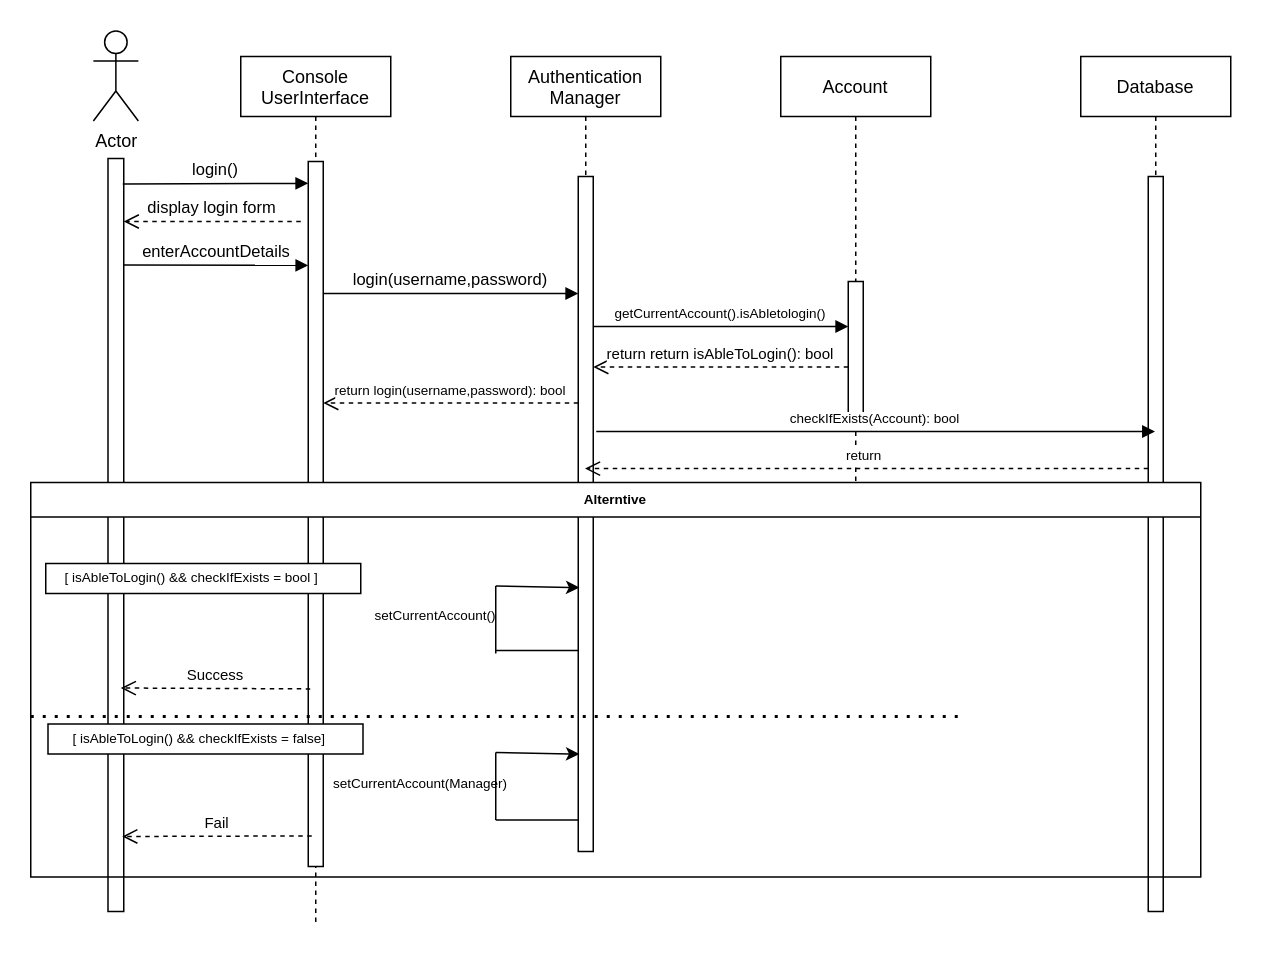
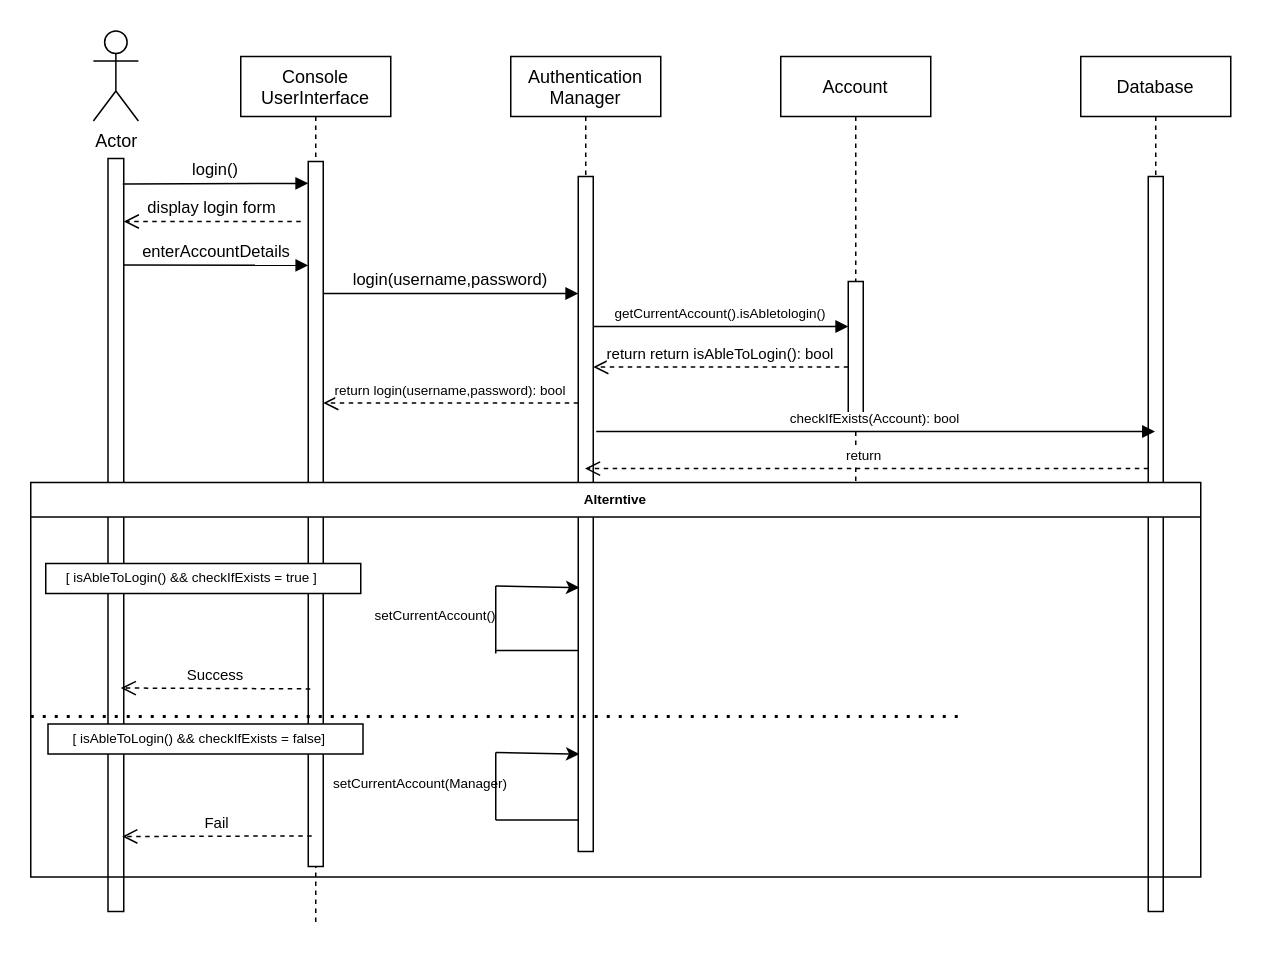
(192, 578) -> (192, 578)
